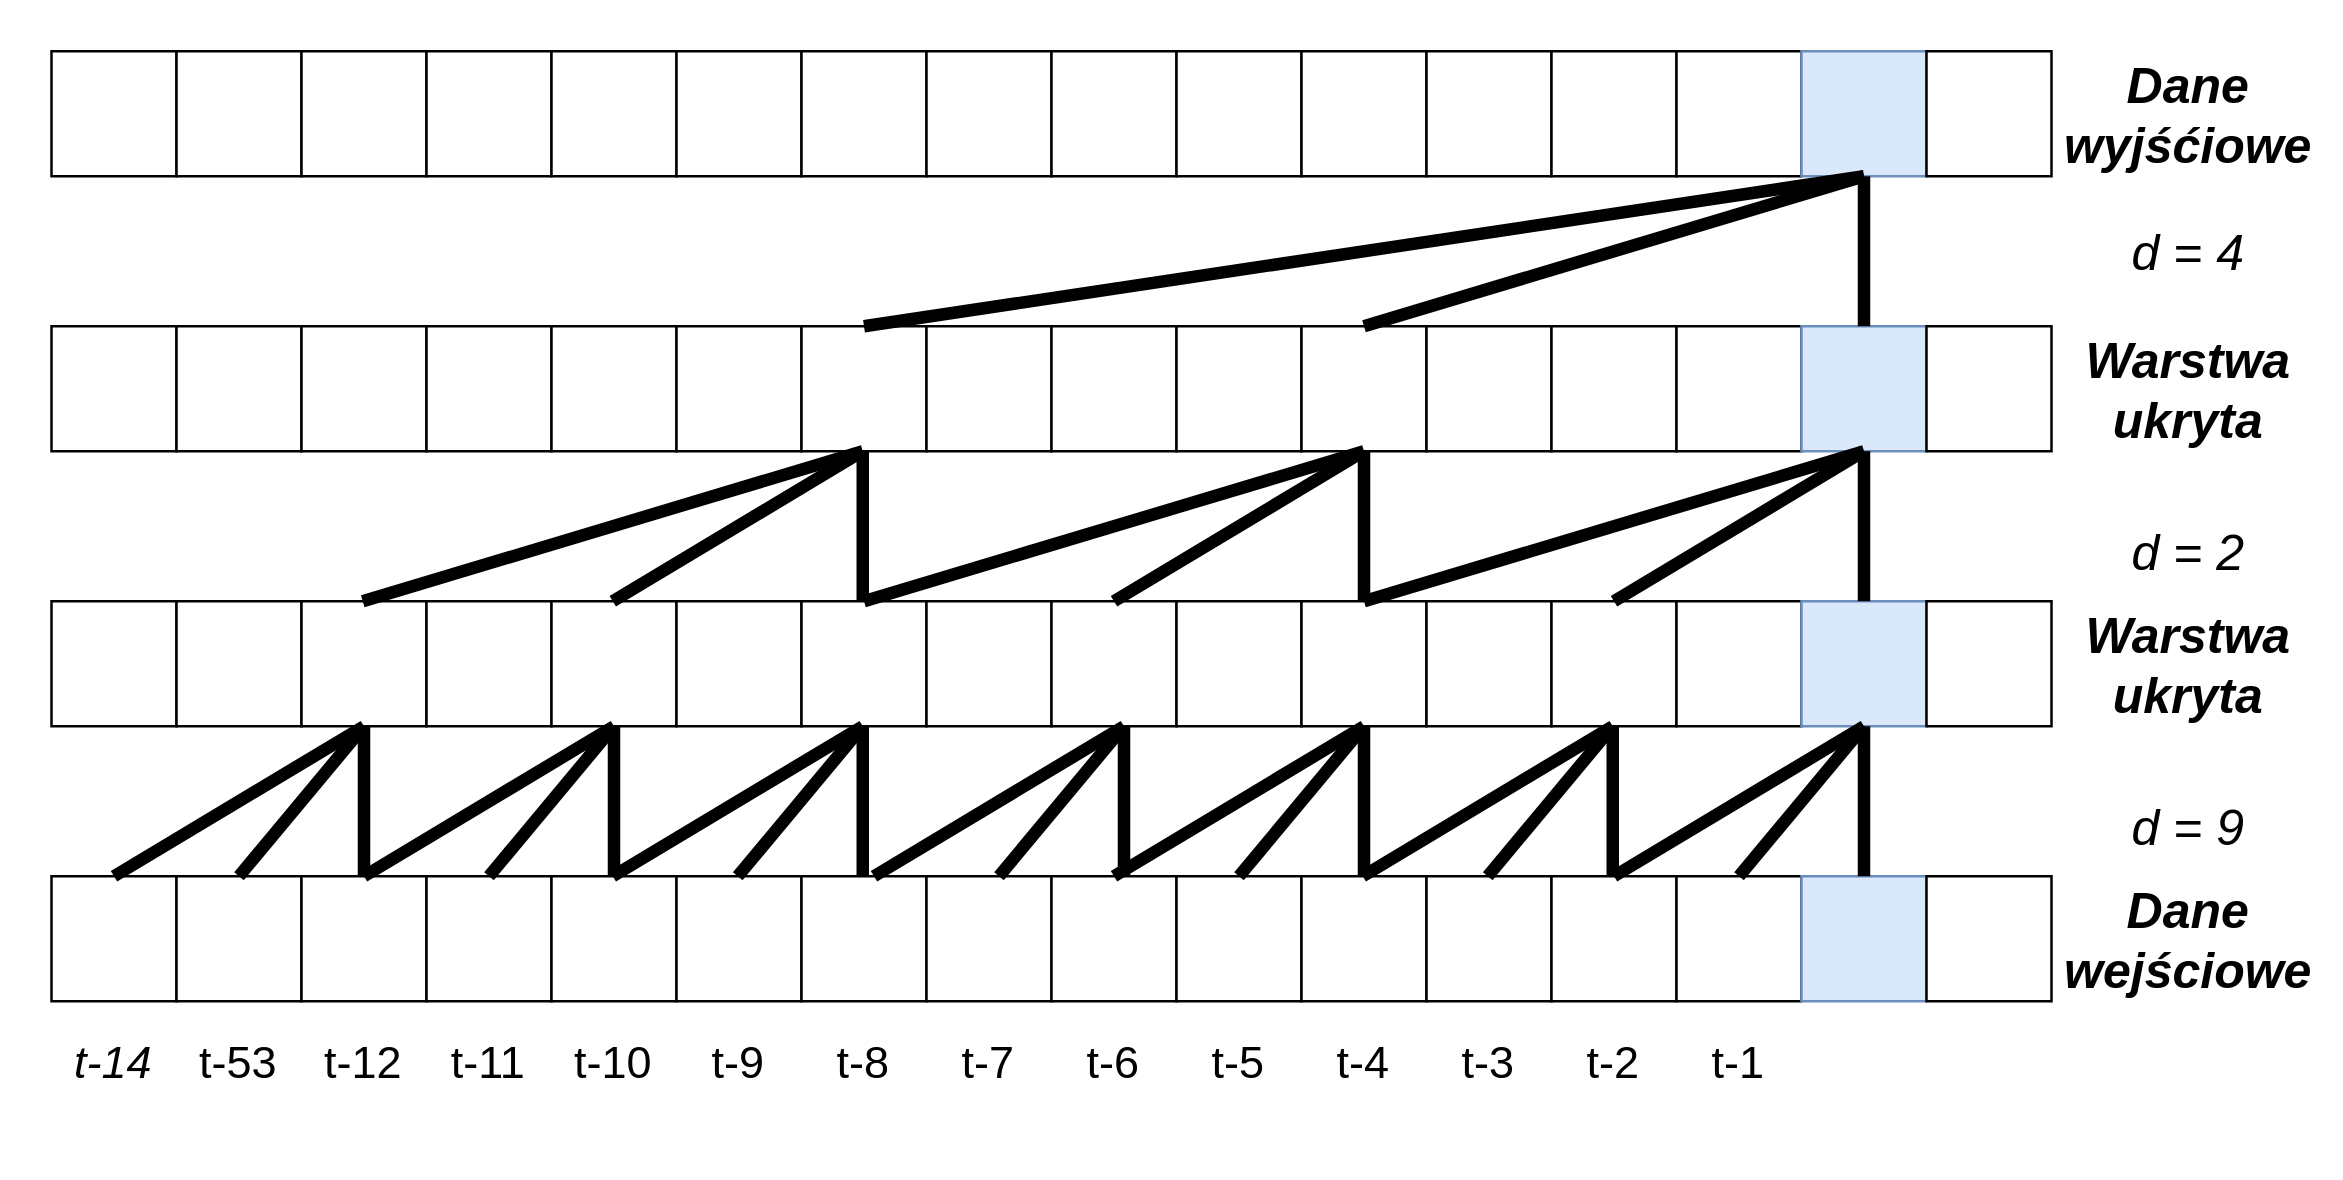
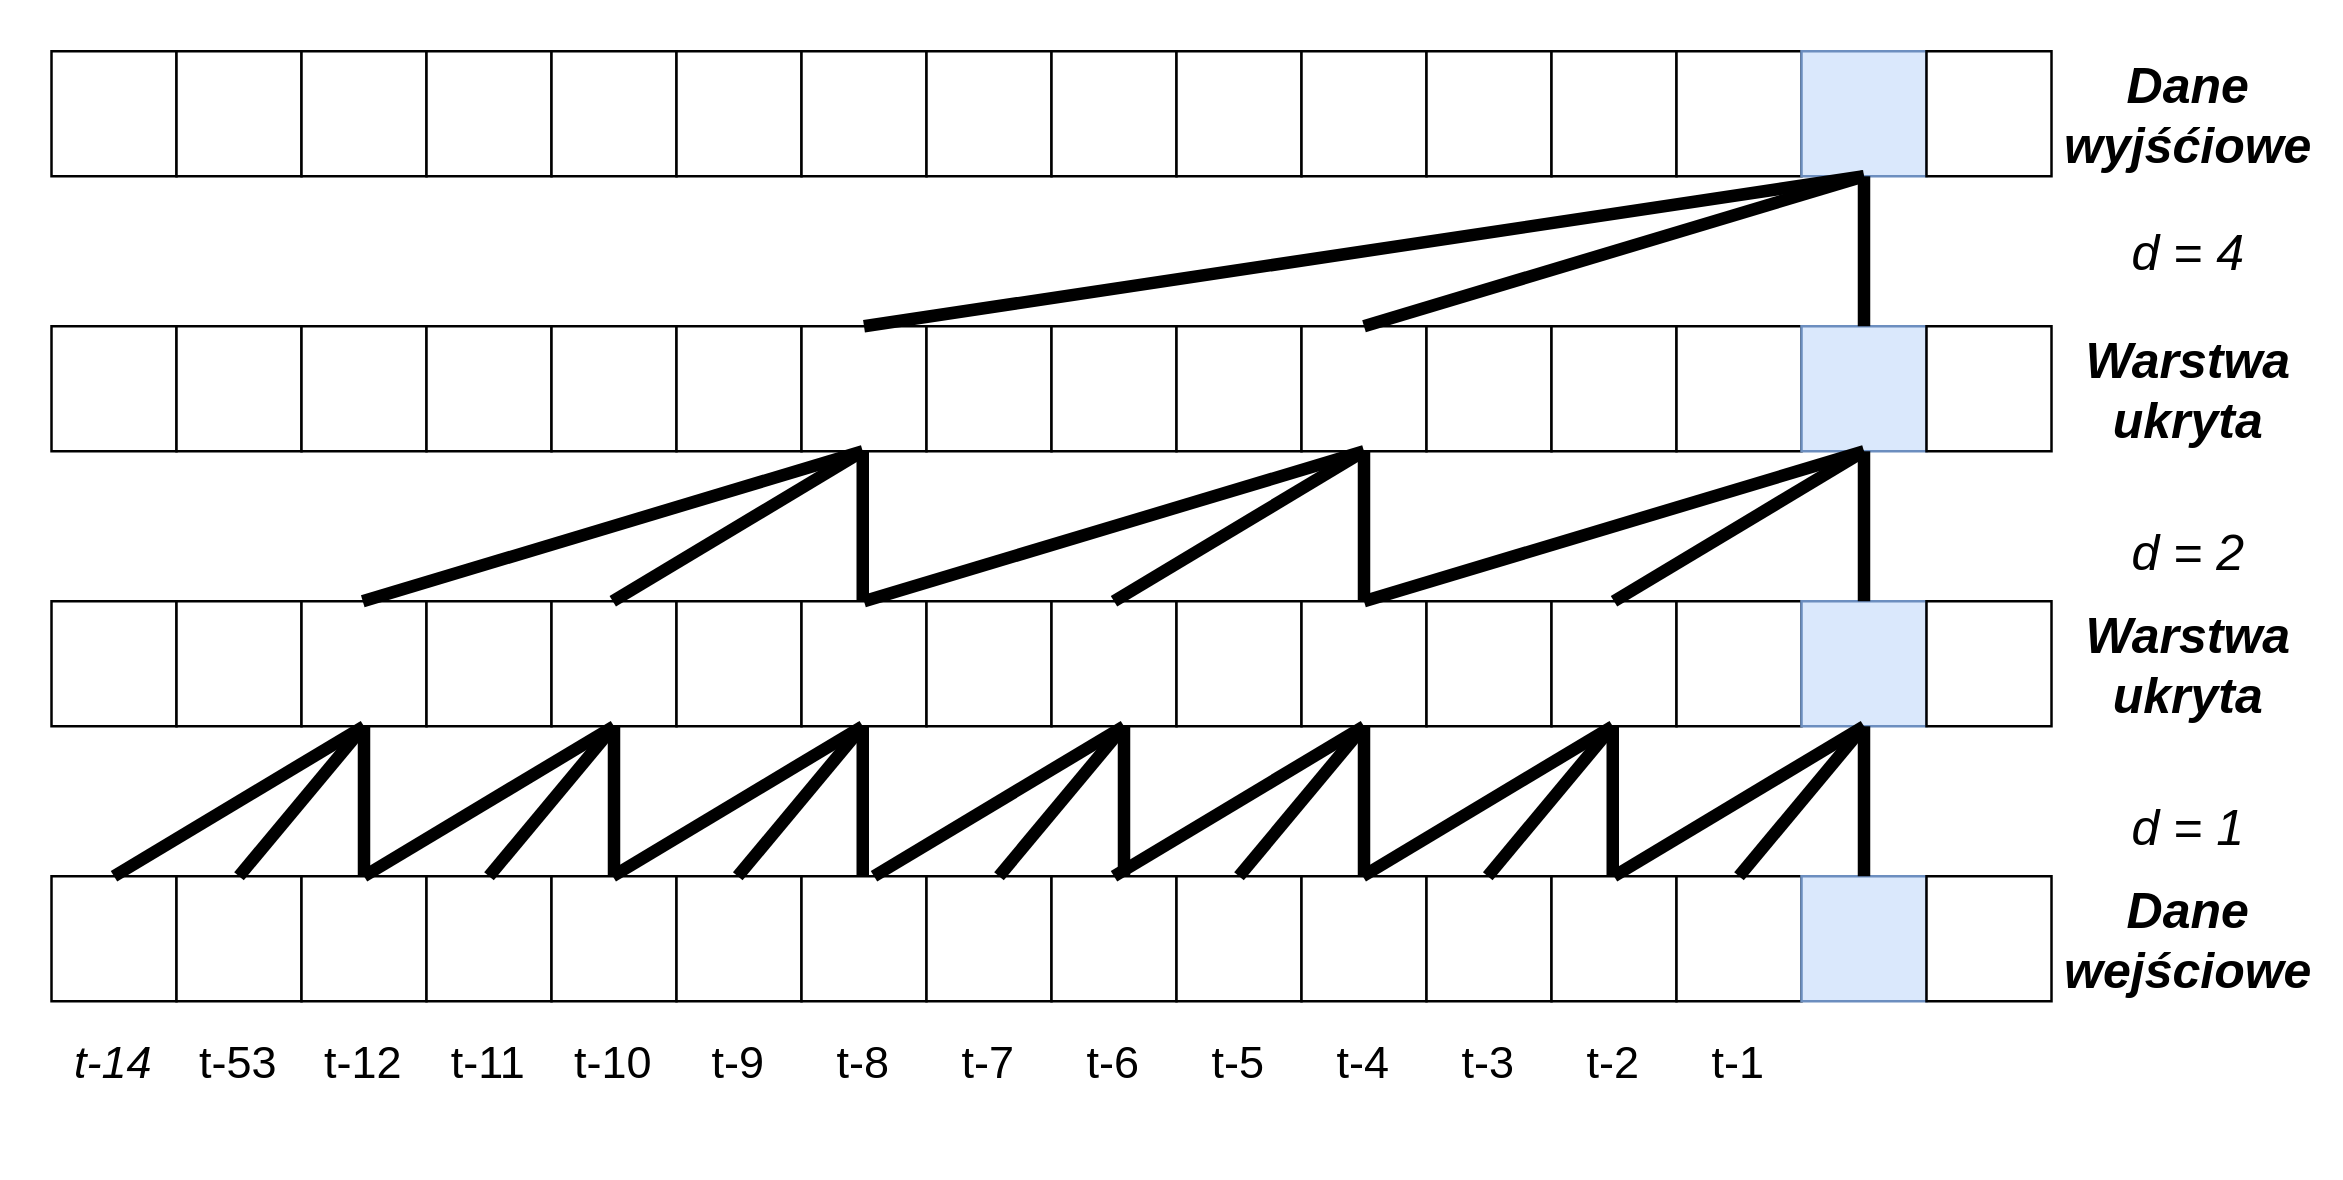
(2189, 826) -> (2189, 826)
